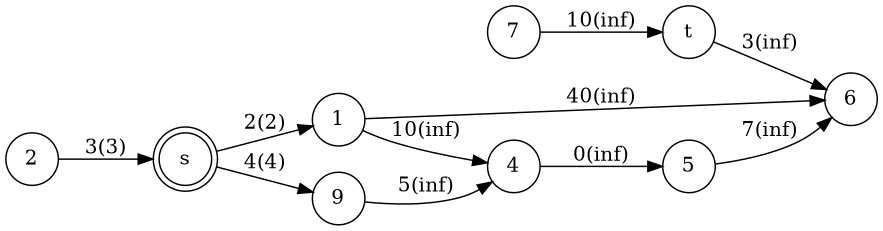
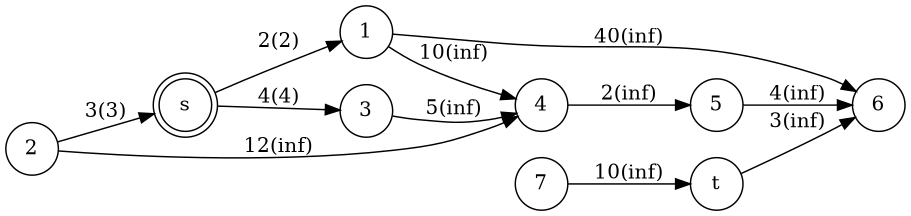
(770, 131) -> (798, 94)
(601, 155) -> (629, 94)
none -> (283, 157)
(339, 199) -> (366, 111)
